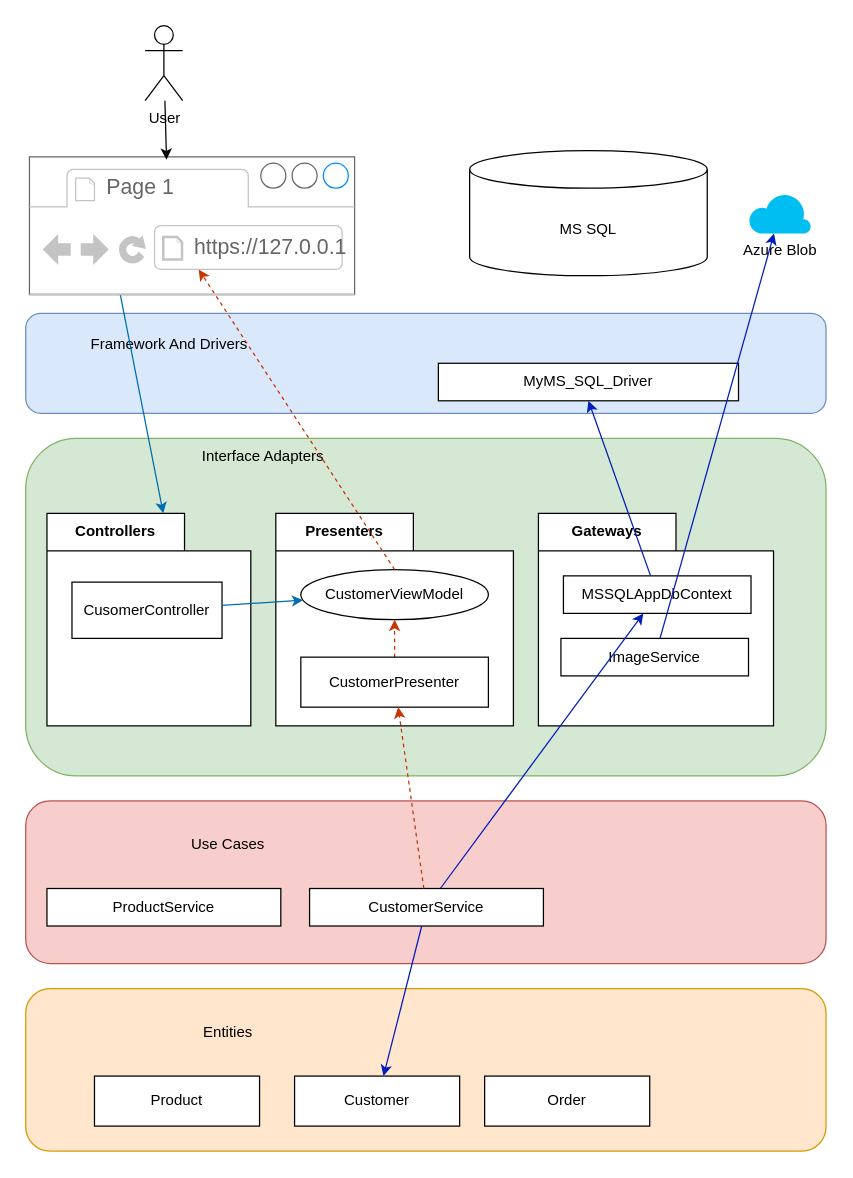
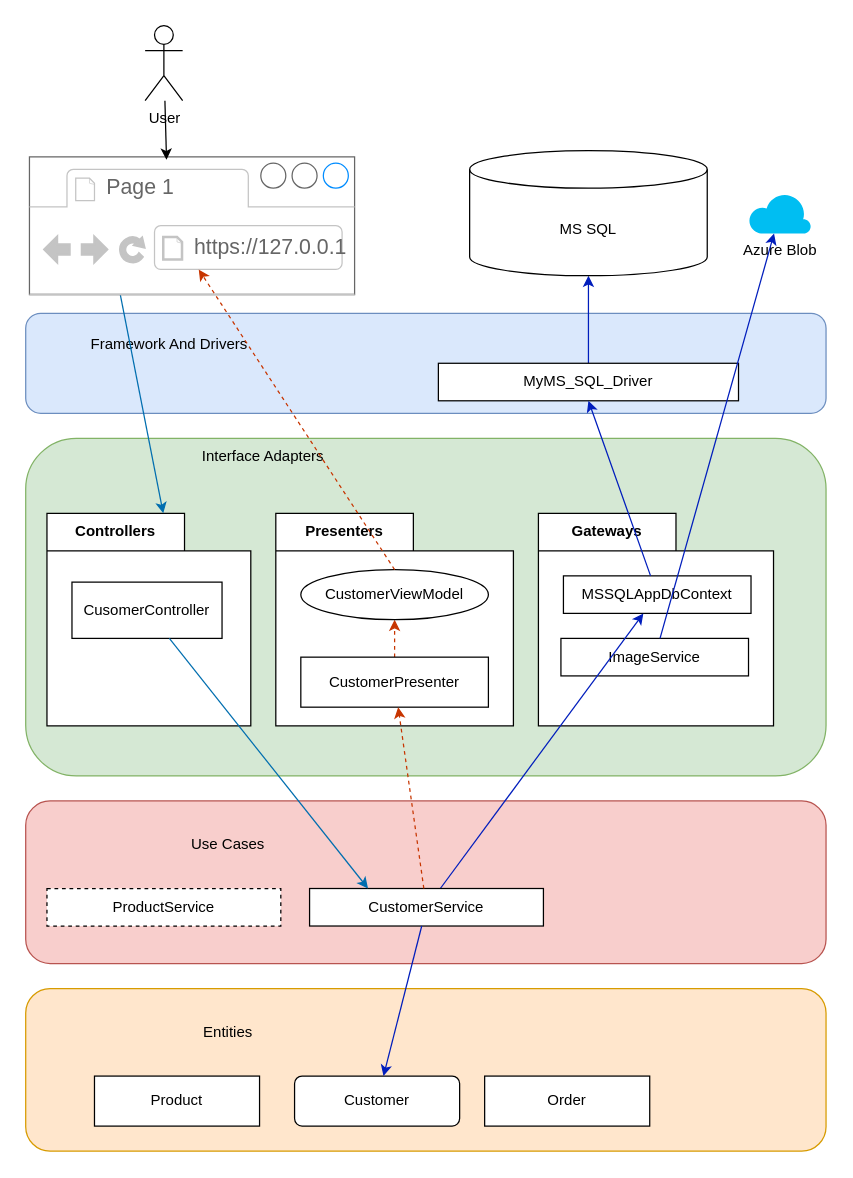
none -> (588, 324)
(258, 603) -> (266, 760)
(164, 907) -> (164, 907)
(377, 1101) -> (377, 1101)
